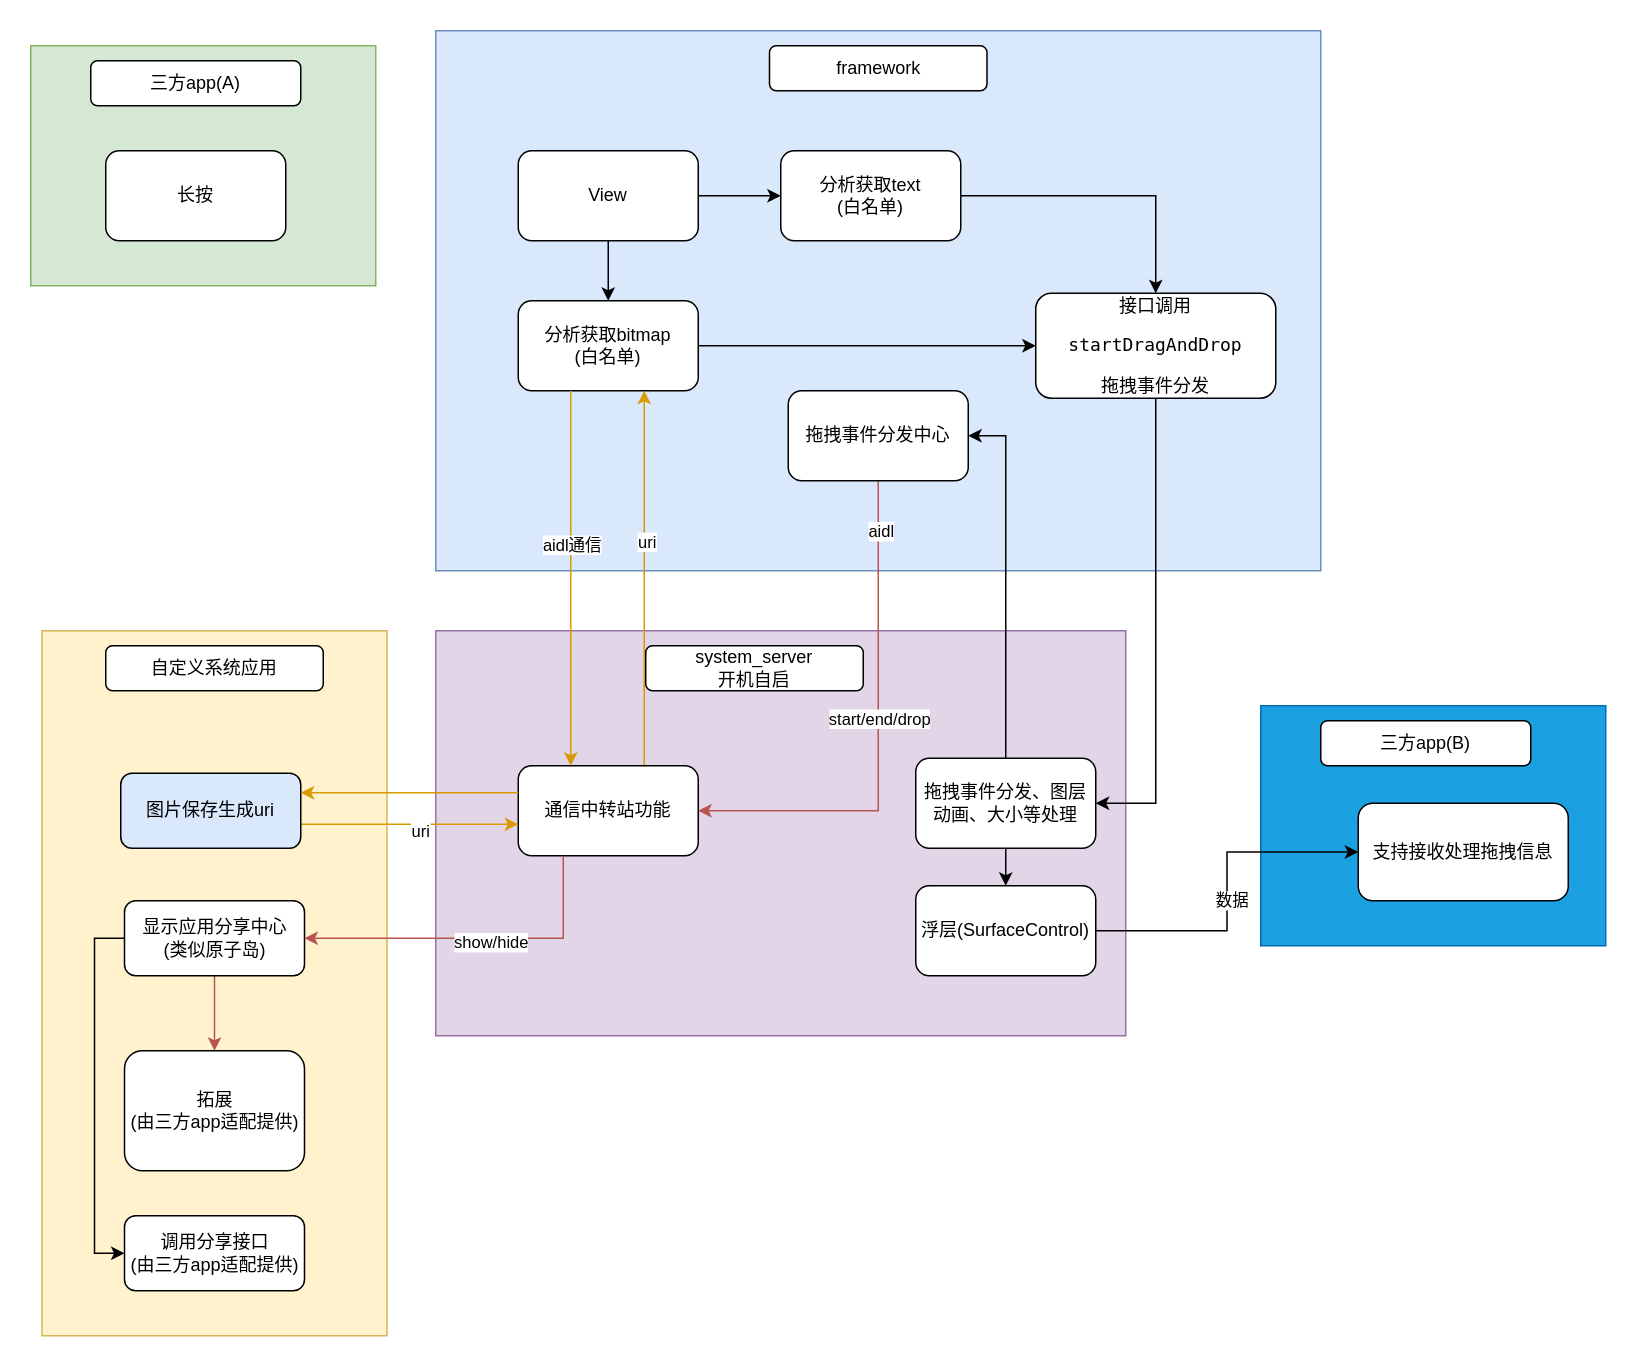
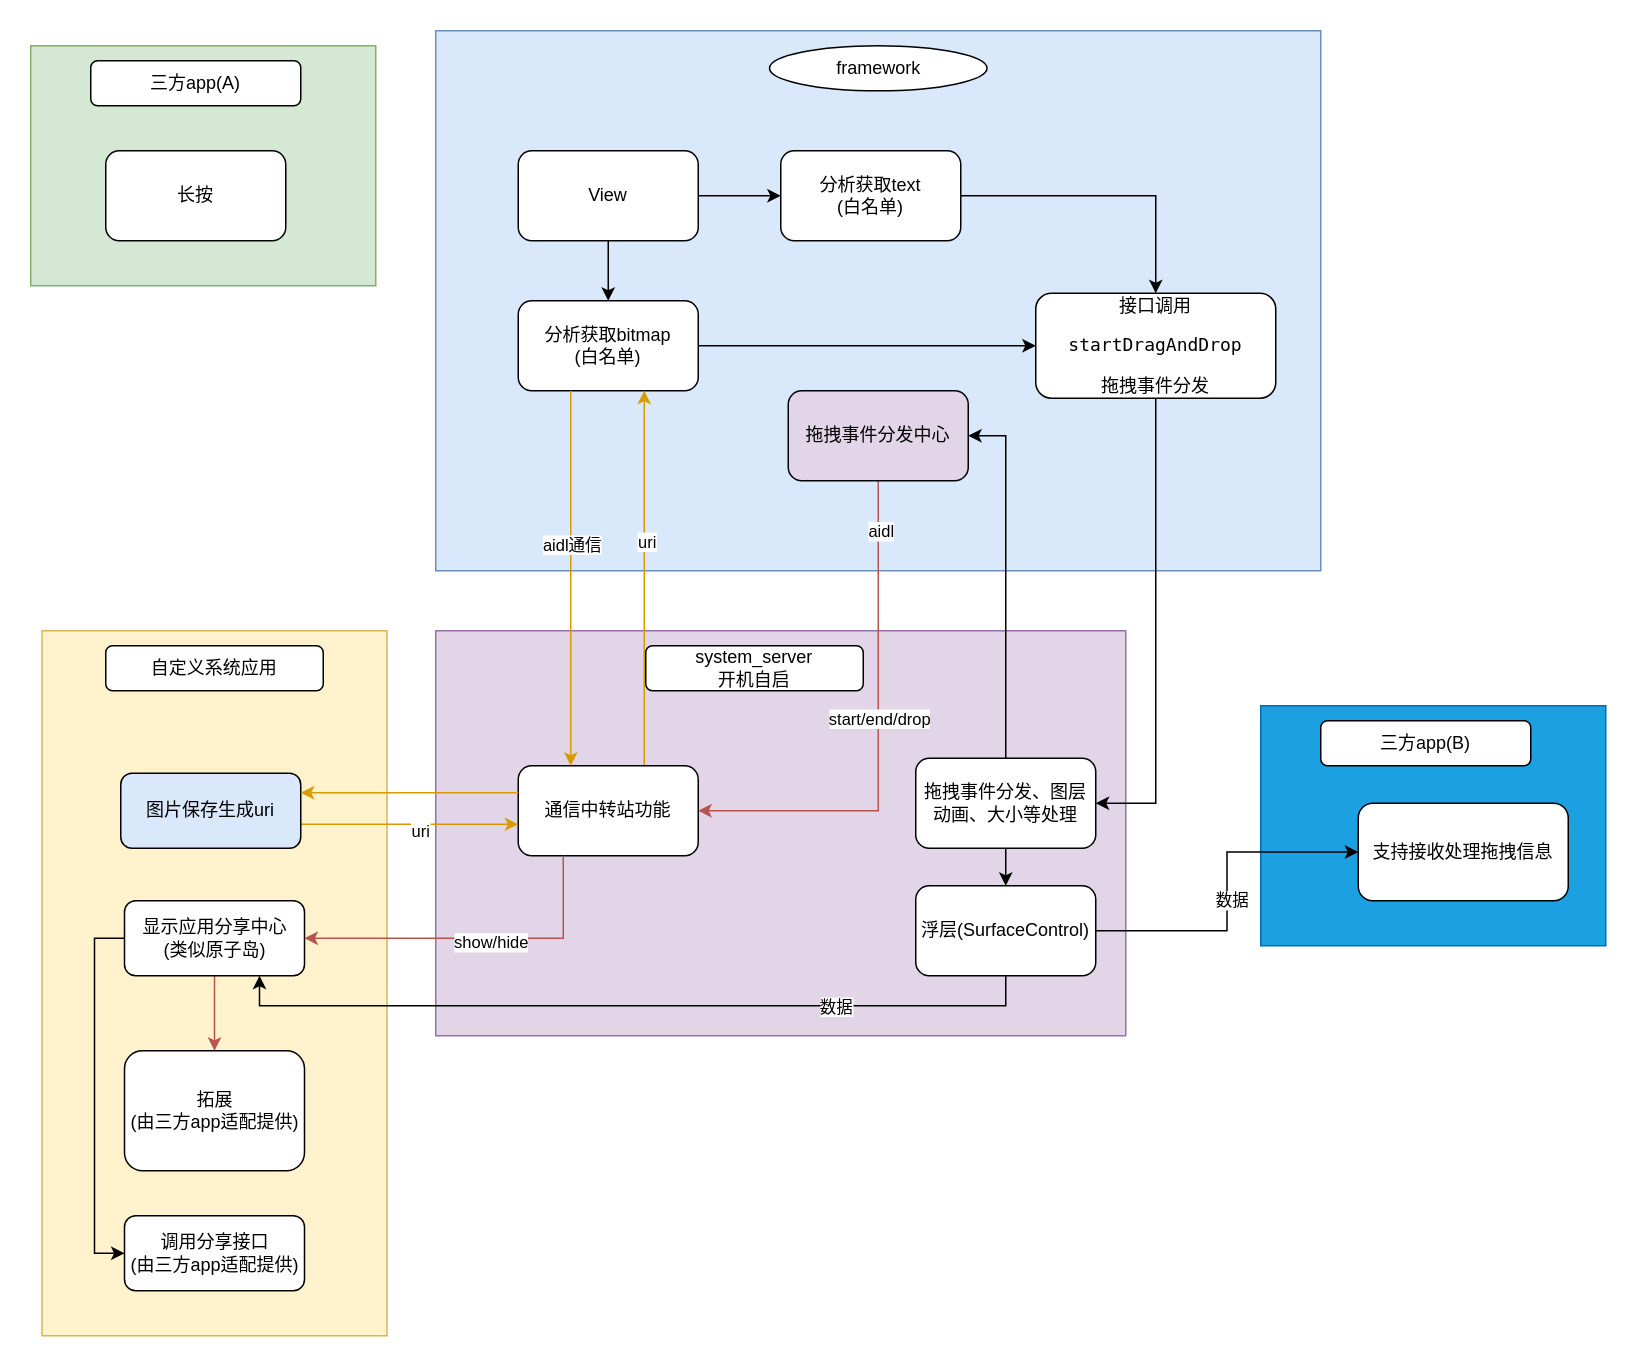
(878, 68) -> (878, 68)
(878, 436) -> (878, 436)
none -> (638, 1006)
